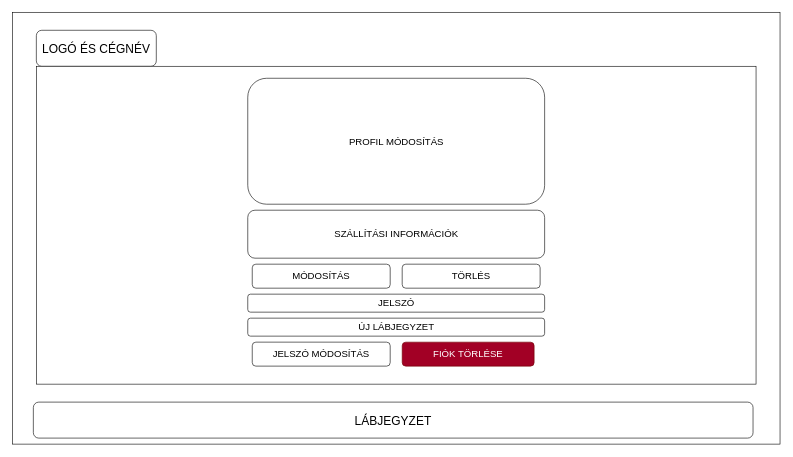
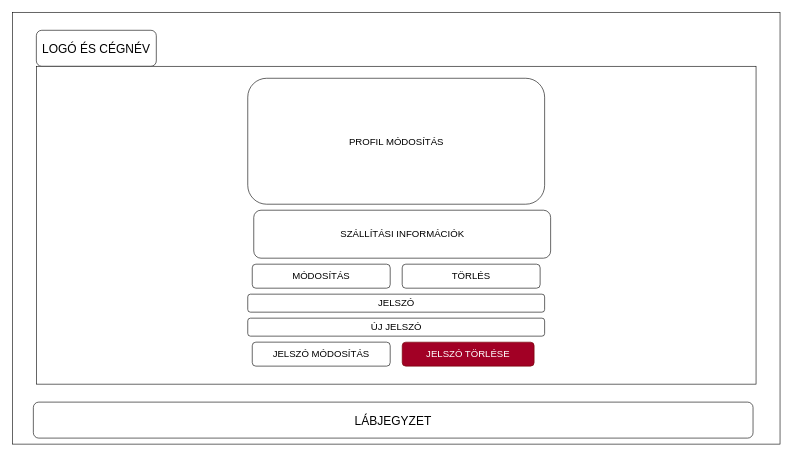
(396, 234) -> (402, 234)
(397, 327) -> (397, 327)
(468, 354) -> (468, 354)
